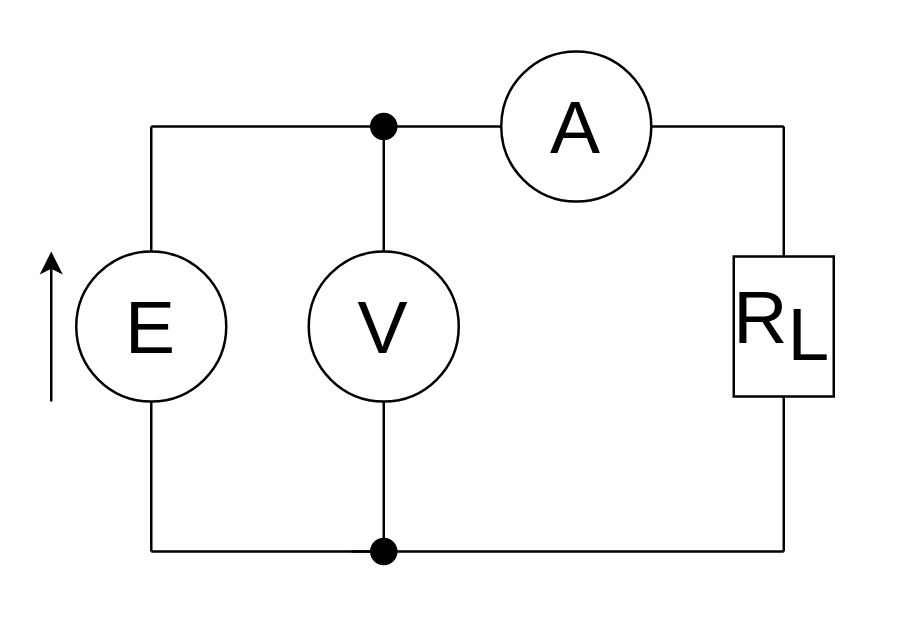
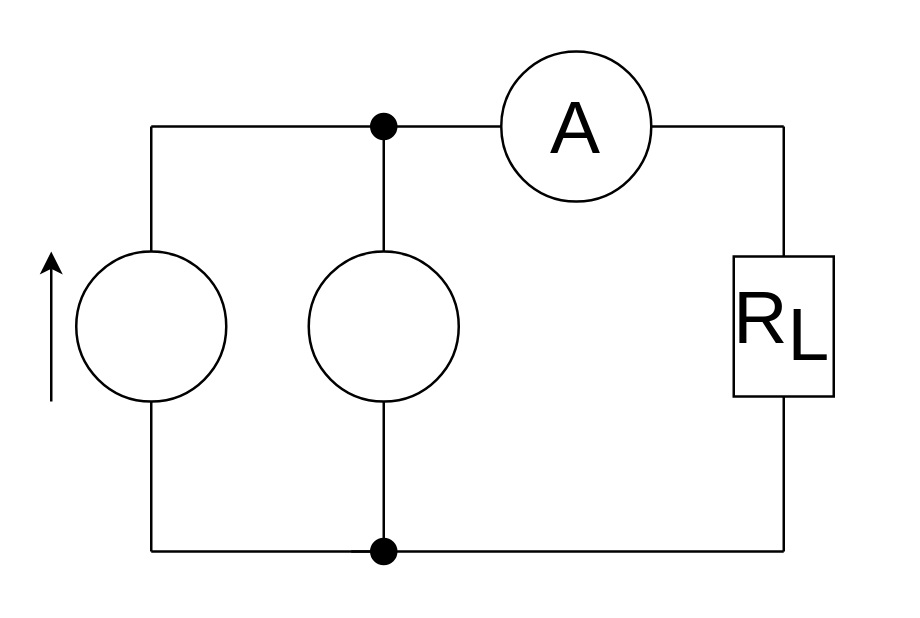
(151, 326) -> none
(384, 326) -> none
